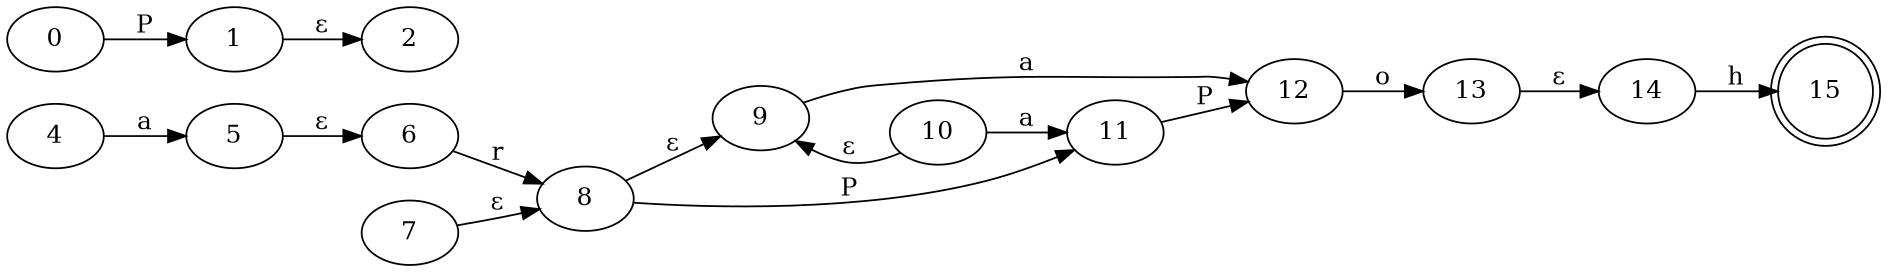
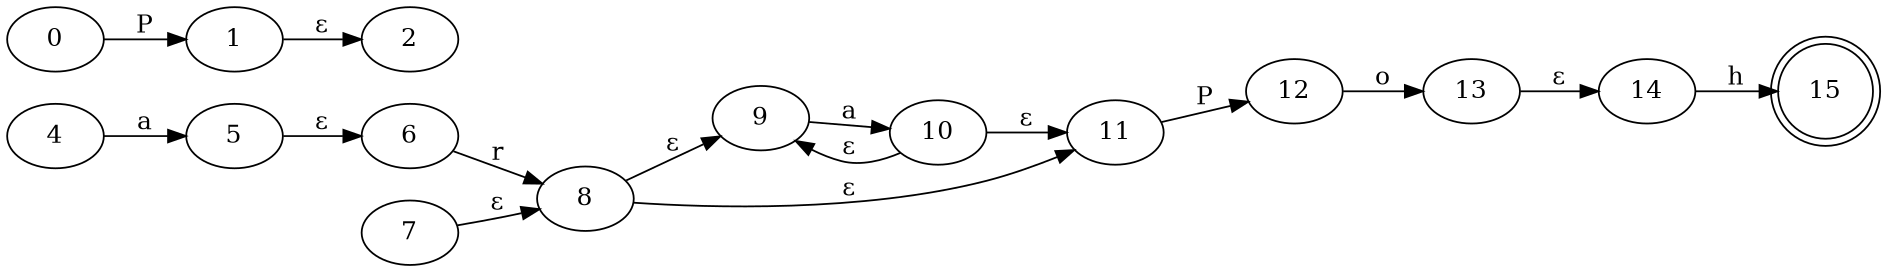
(1016, 77) -> (840, 125)
(1027, 119) -> (1027, 119)
(849, 189) -> (849, 189)
